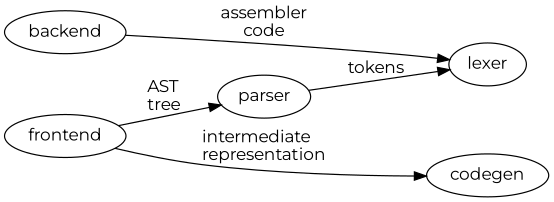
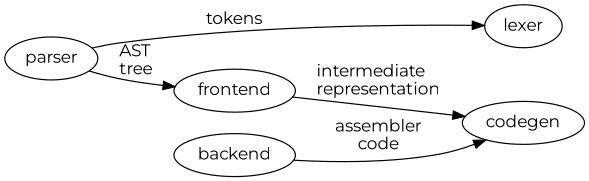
(282, 45) -> (385, 160)
(164, 116) -> (126, 80)
